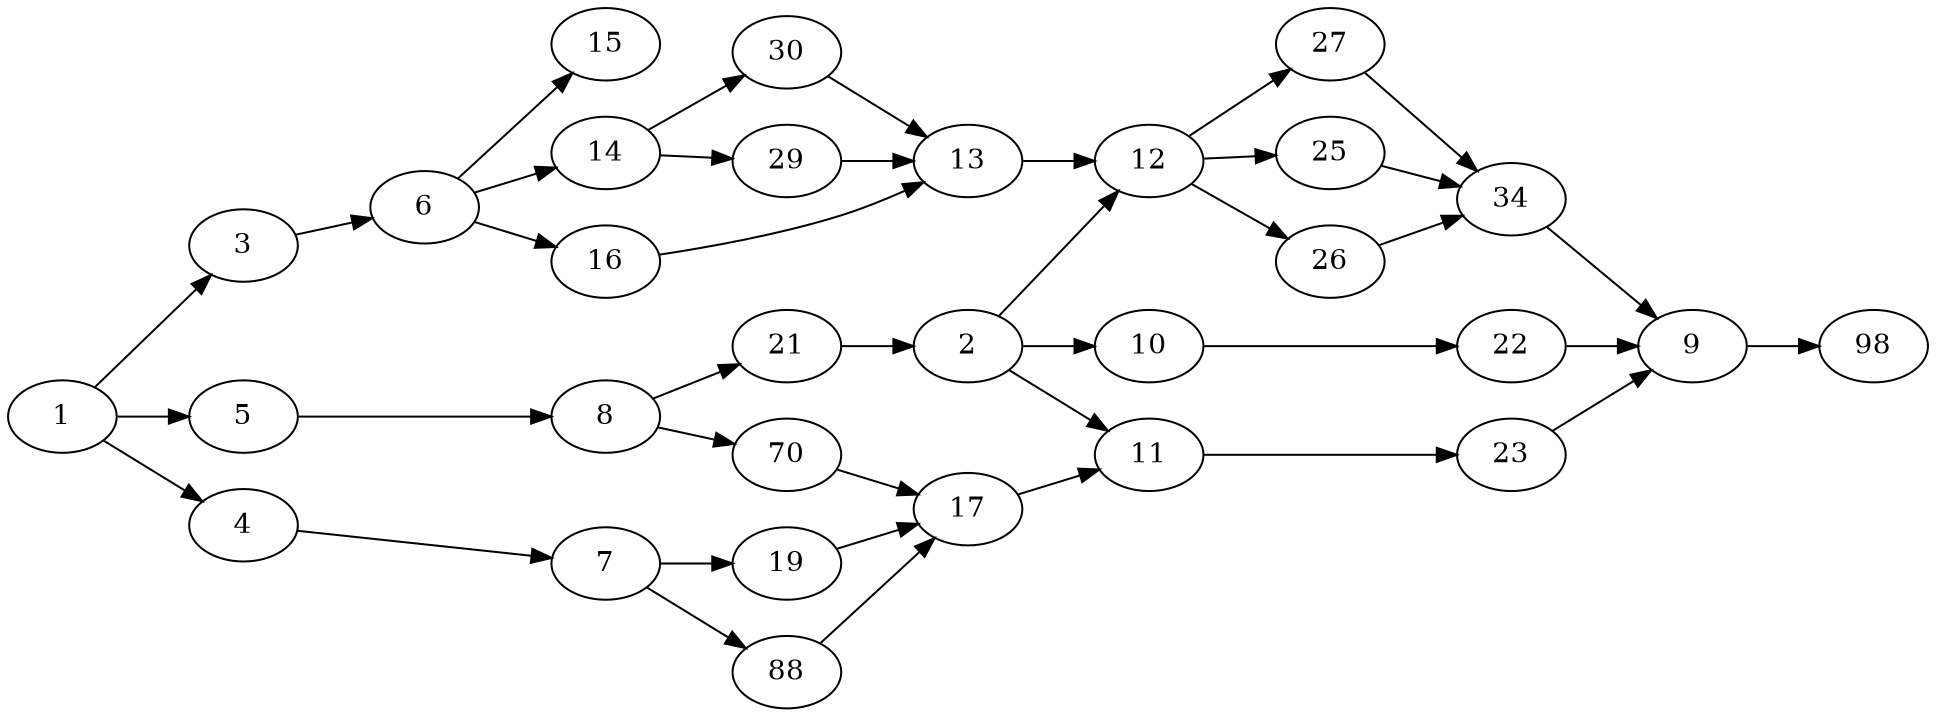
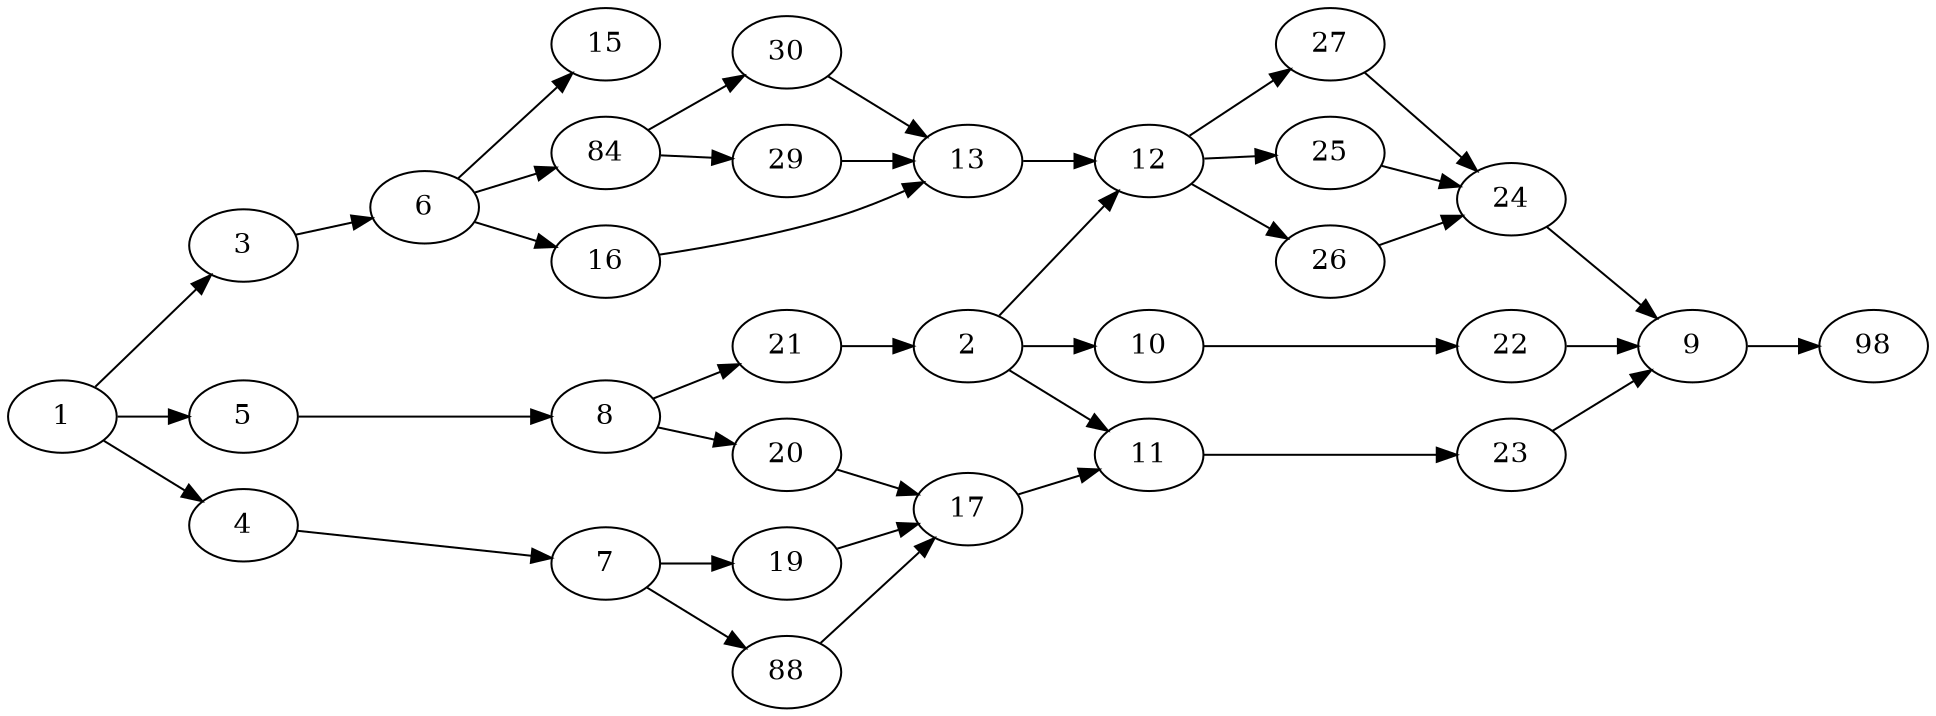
(606, 153) -> (606, 153)
(1511, 199) -> (1511, 199)
(787, 455) -> (787, 455)
